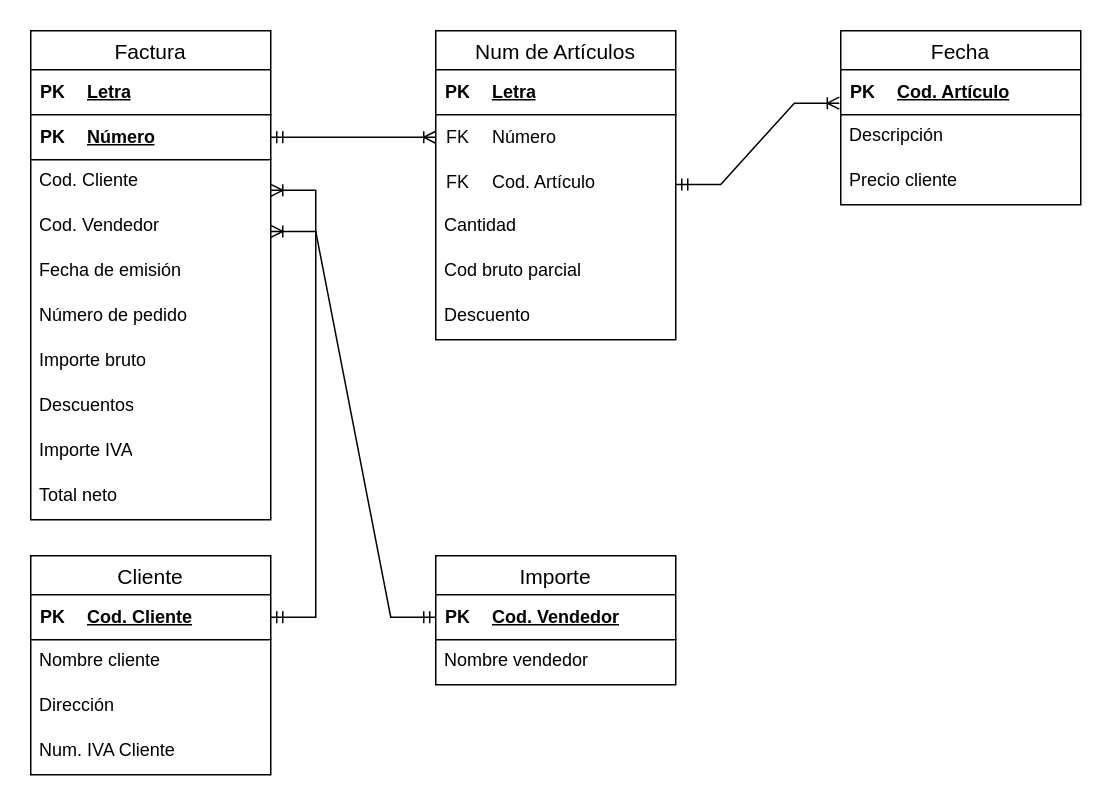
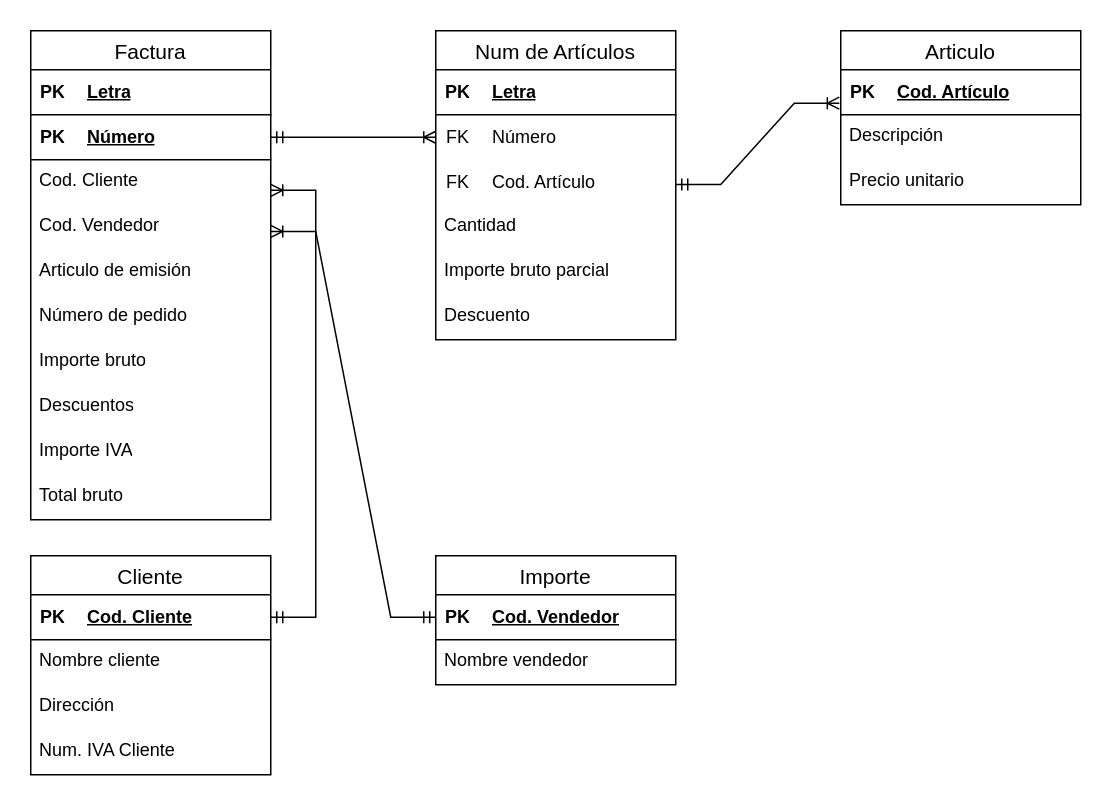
(960, 52) -> (960, 52)
(911, 181) -> (916, 181)
(111, 271) -> (121, 271)
(521, 271) -> (541, 271)
(85, 496) -> (91, 496)
